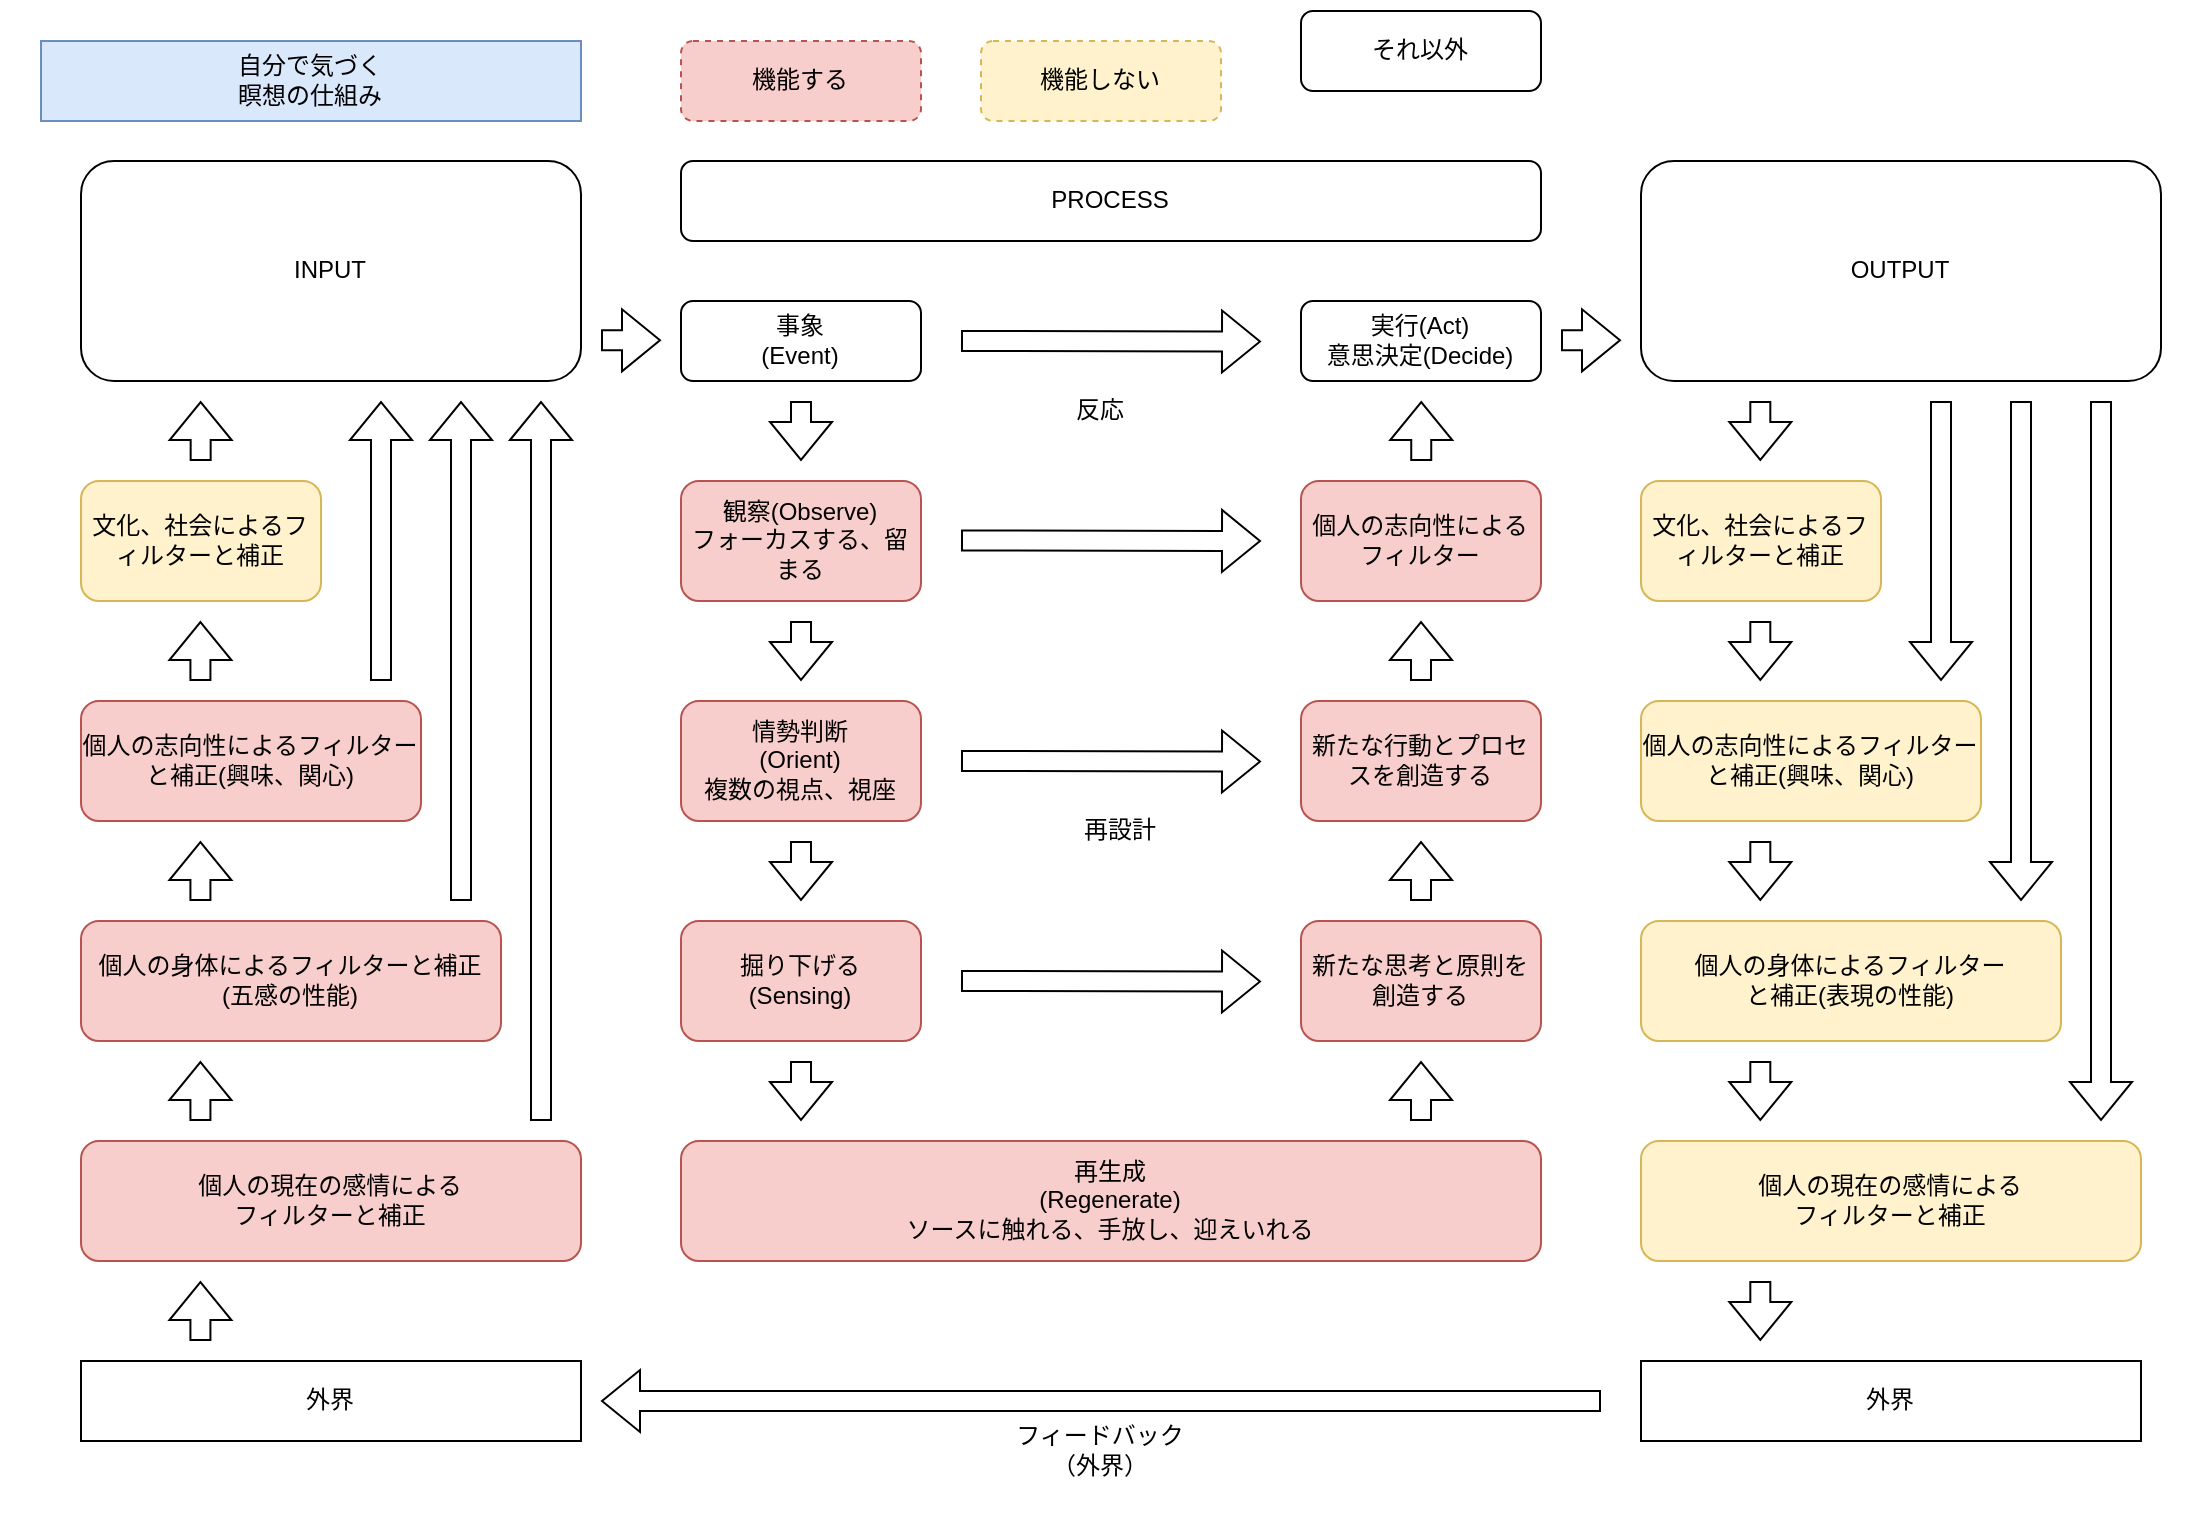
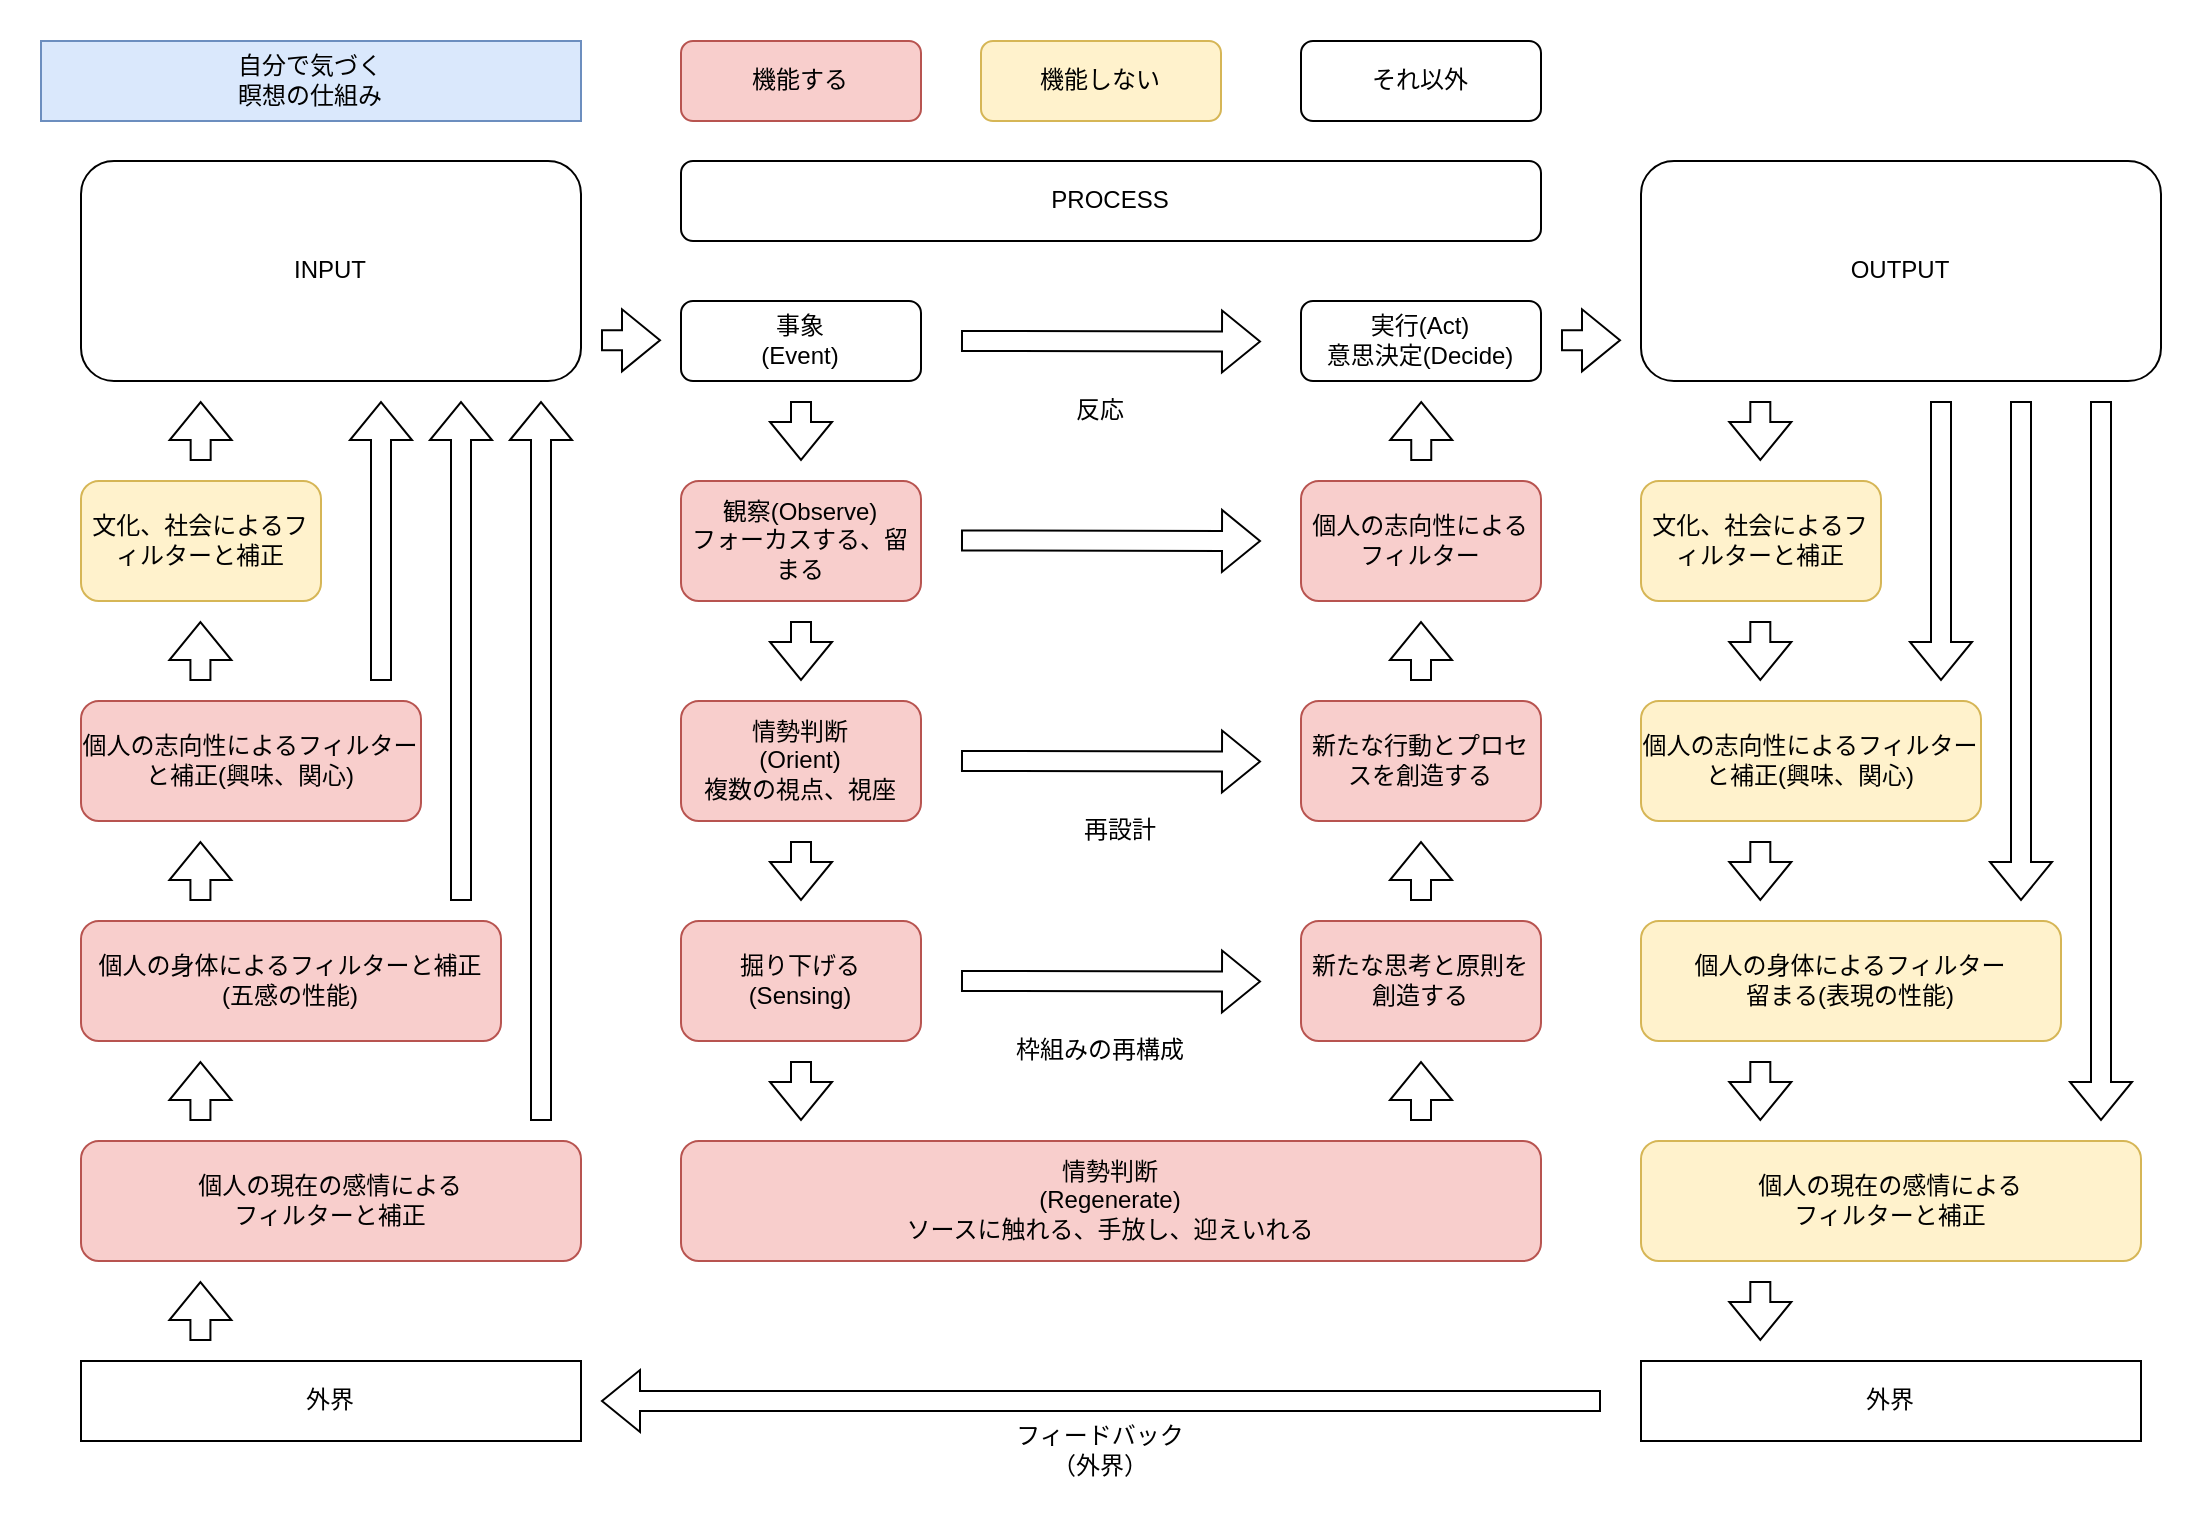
(1421, 51) -> (1421, 81)
(801, 81) -> (801, 81)
(1101, 81) -> (1101, 81)
(1851, 981) -> (1851, 981)
none -> (1101, 1051)
(1111, 1201) -> (1111, 1201)
